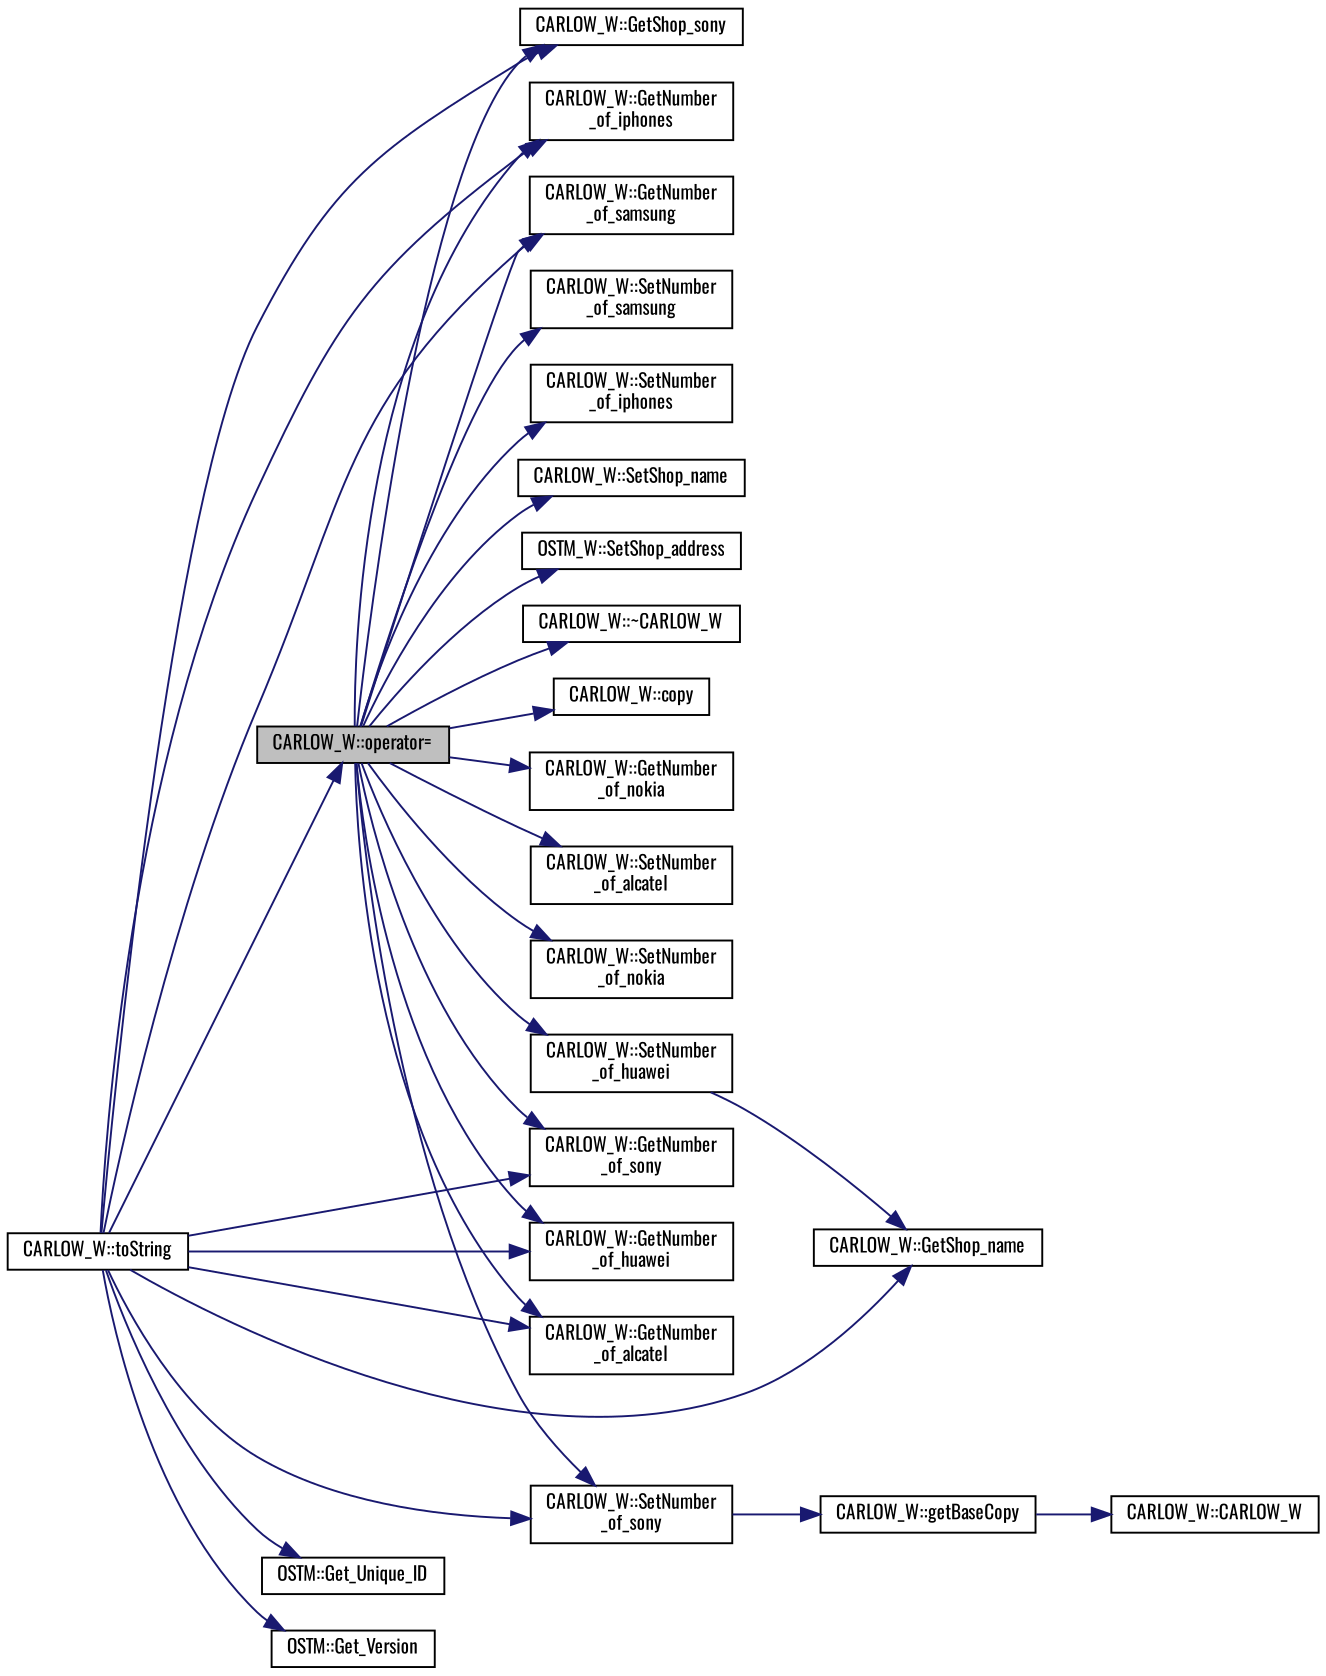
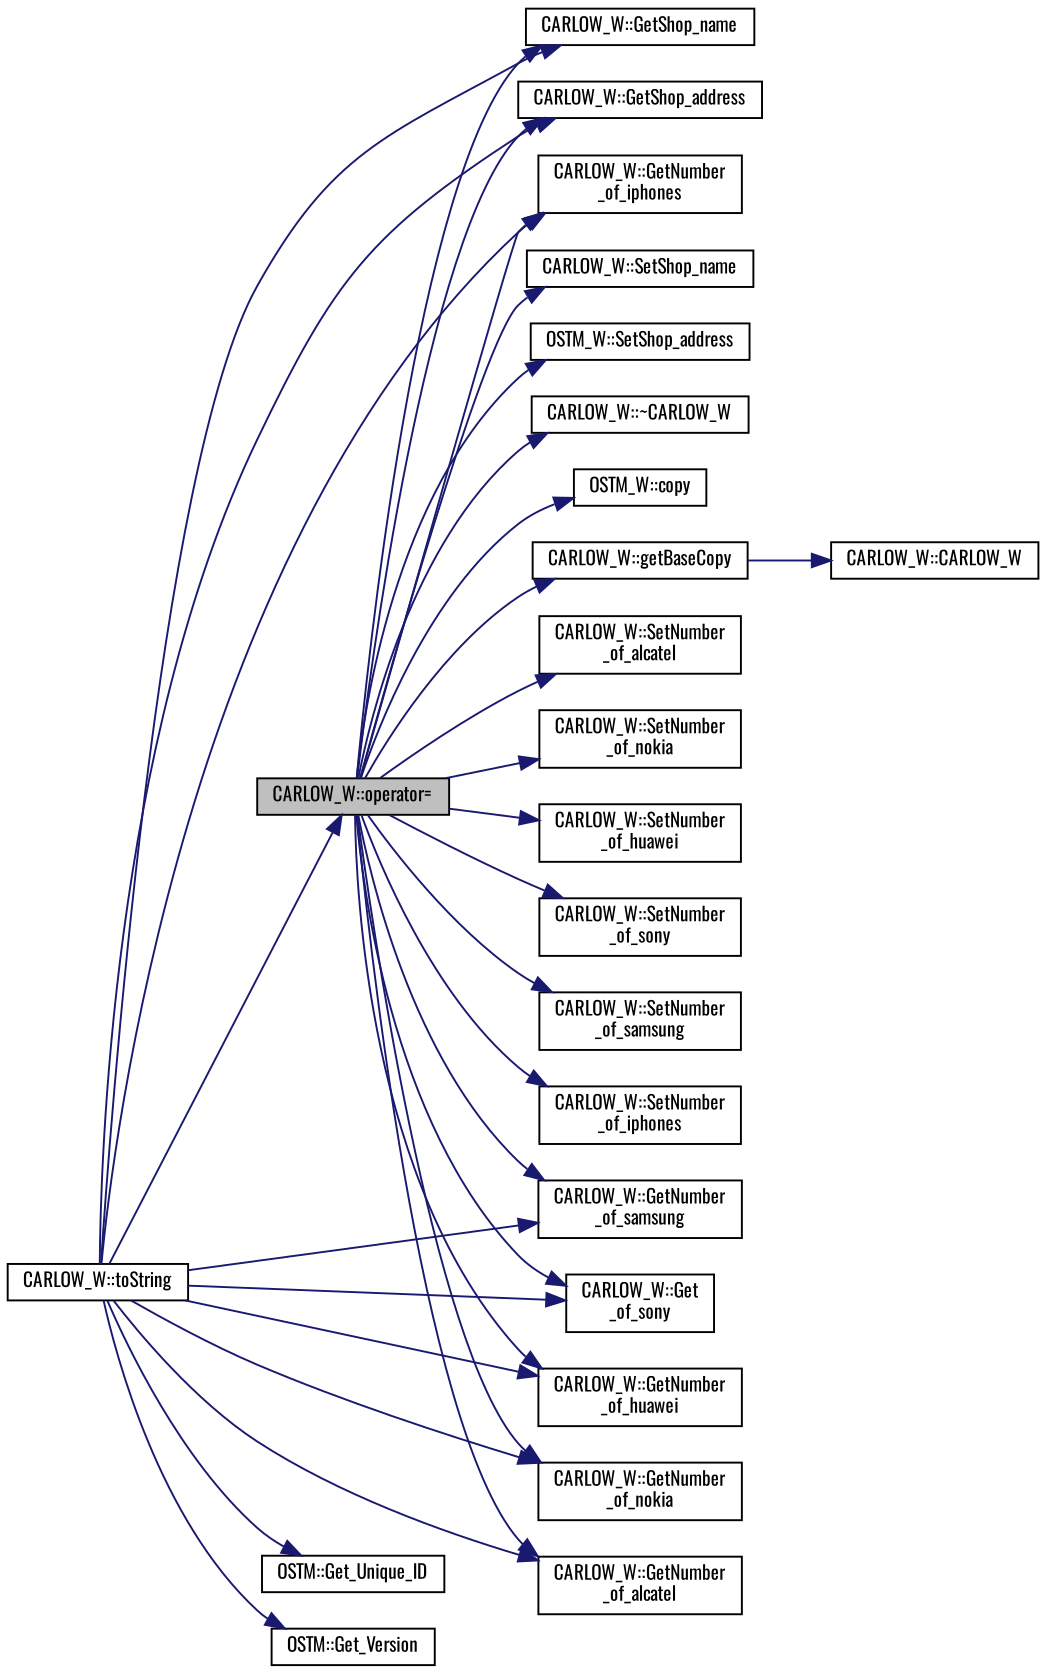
(631, 27) -> (640, 100)
(631, 697) -> (640, 488)
(805, 1149) -> (406, 407)
(631, 1157) -> (640, 1303)
(267, 1462) -> (320, 1390)
(766, 1514) -> (439, 671)
